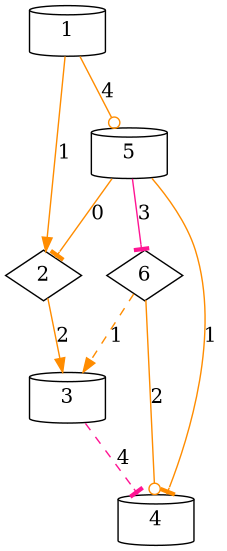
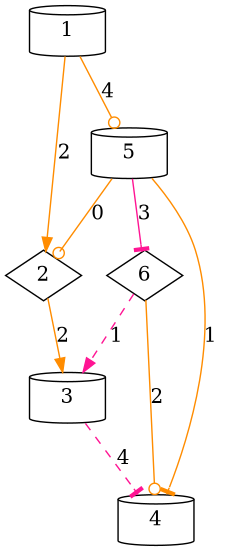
(65, 153) -> (65, 153)
(86, 215) -> (86, 215)
(112, 327) -> (112, 327)
